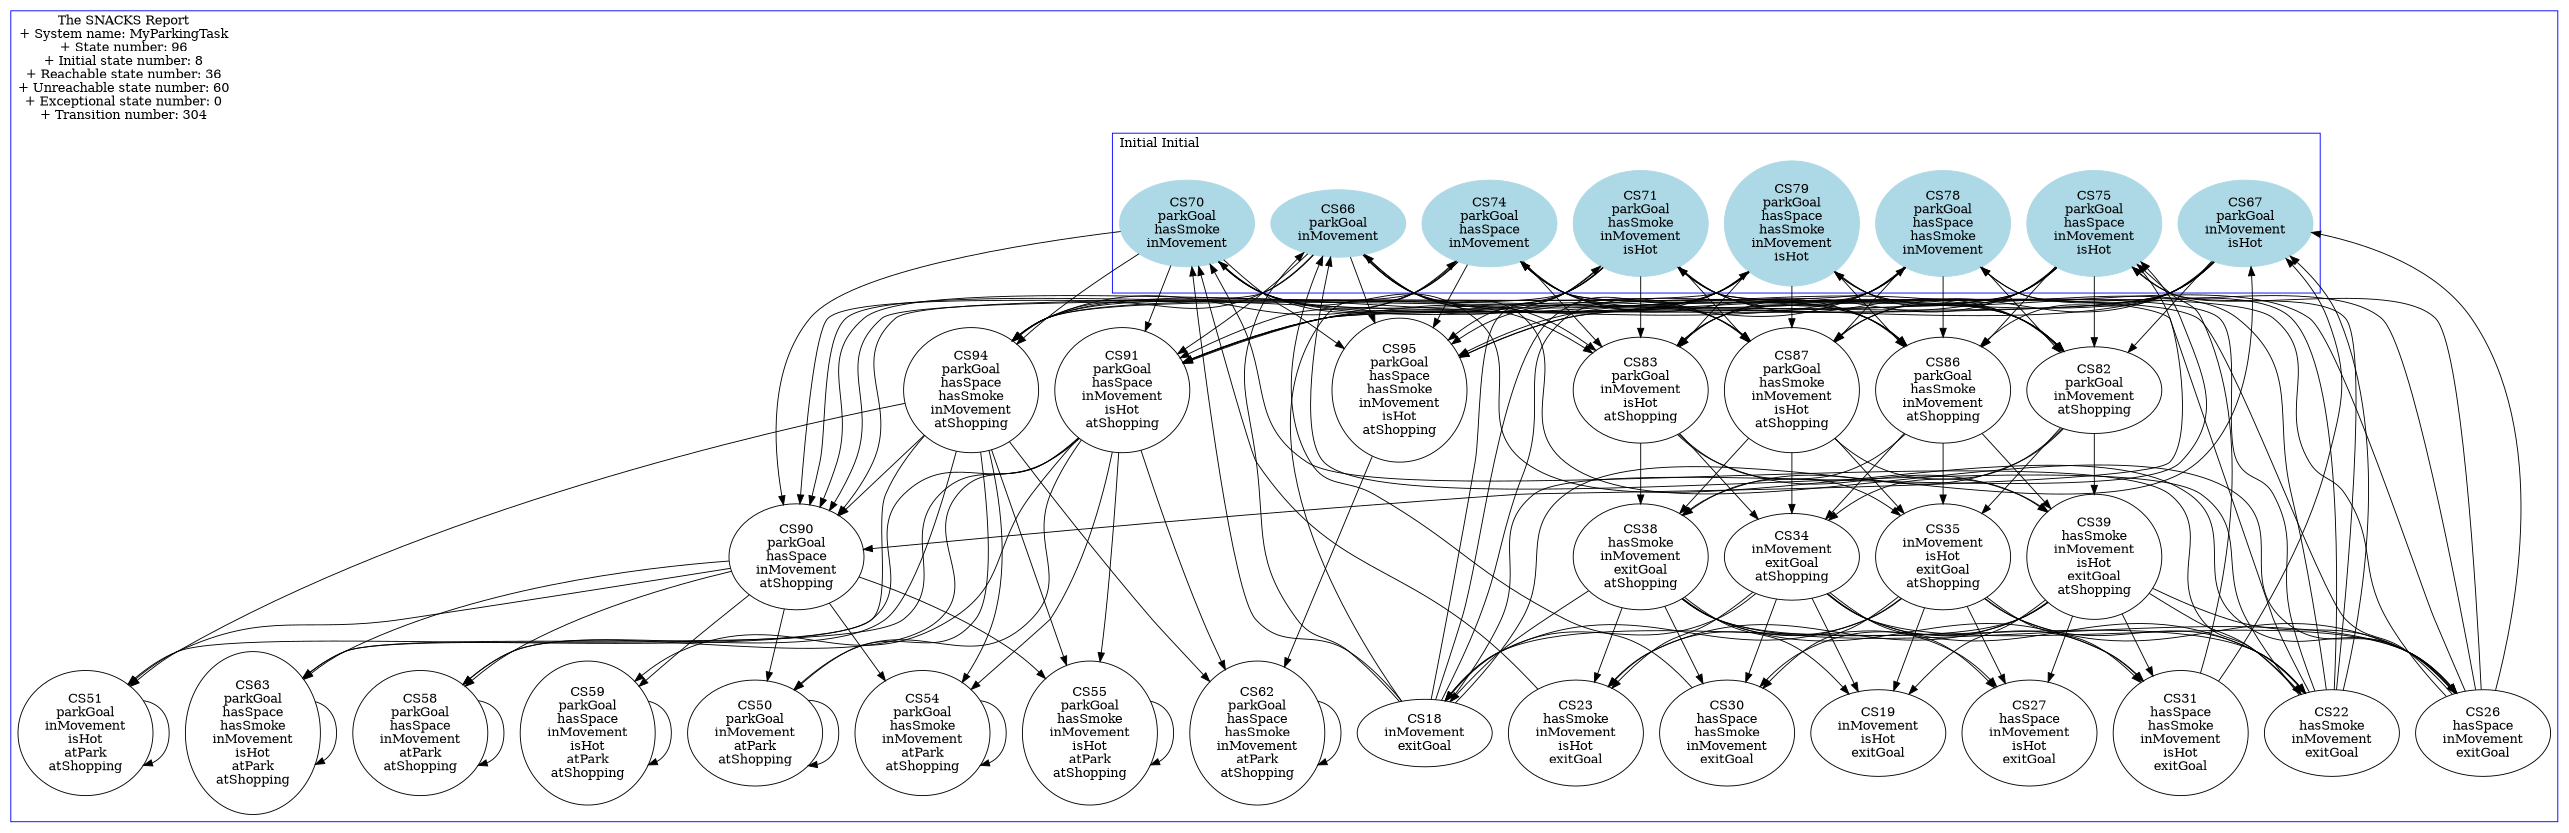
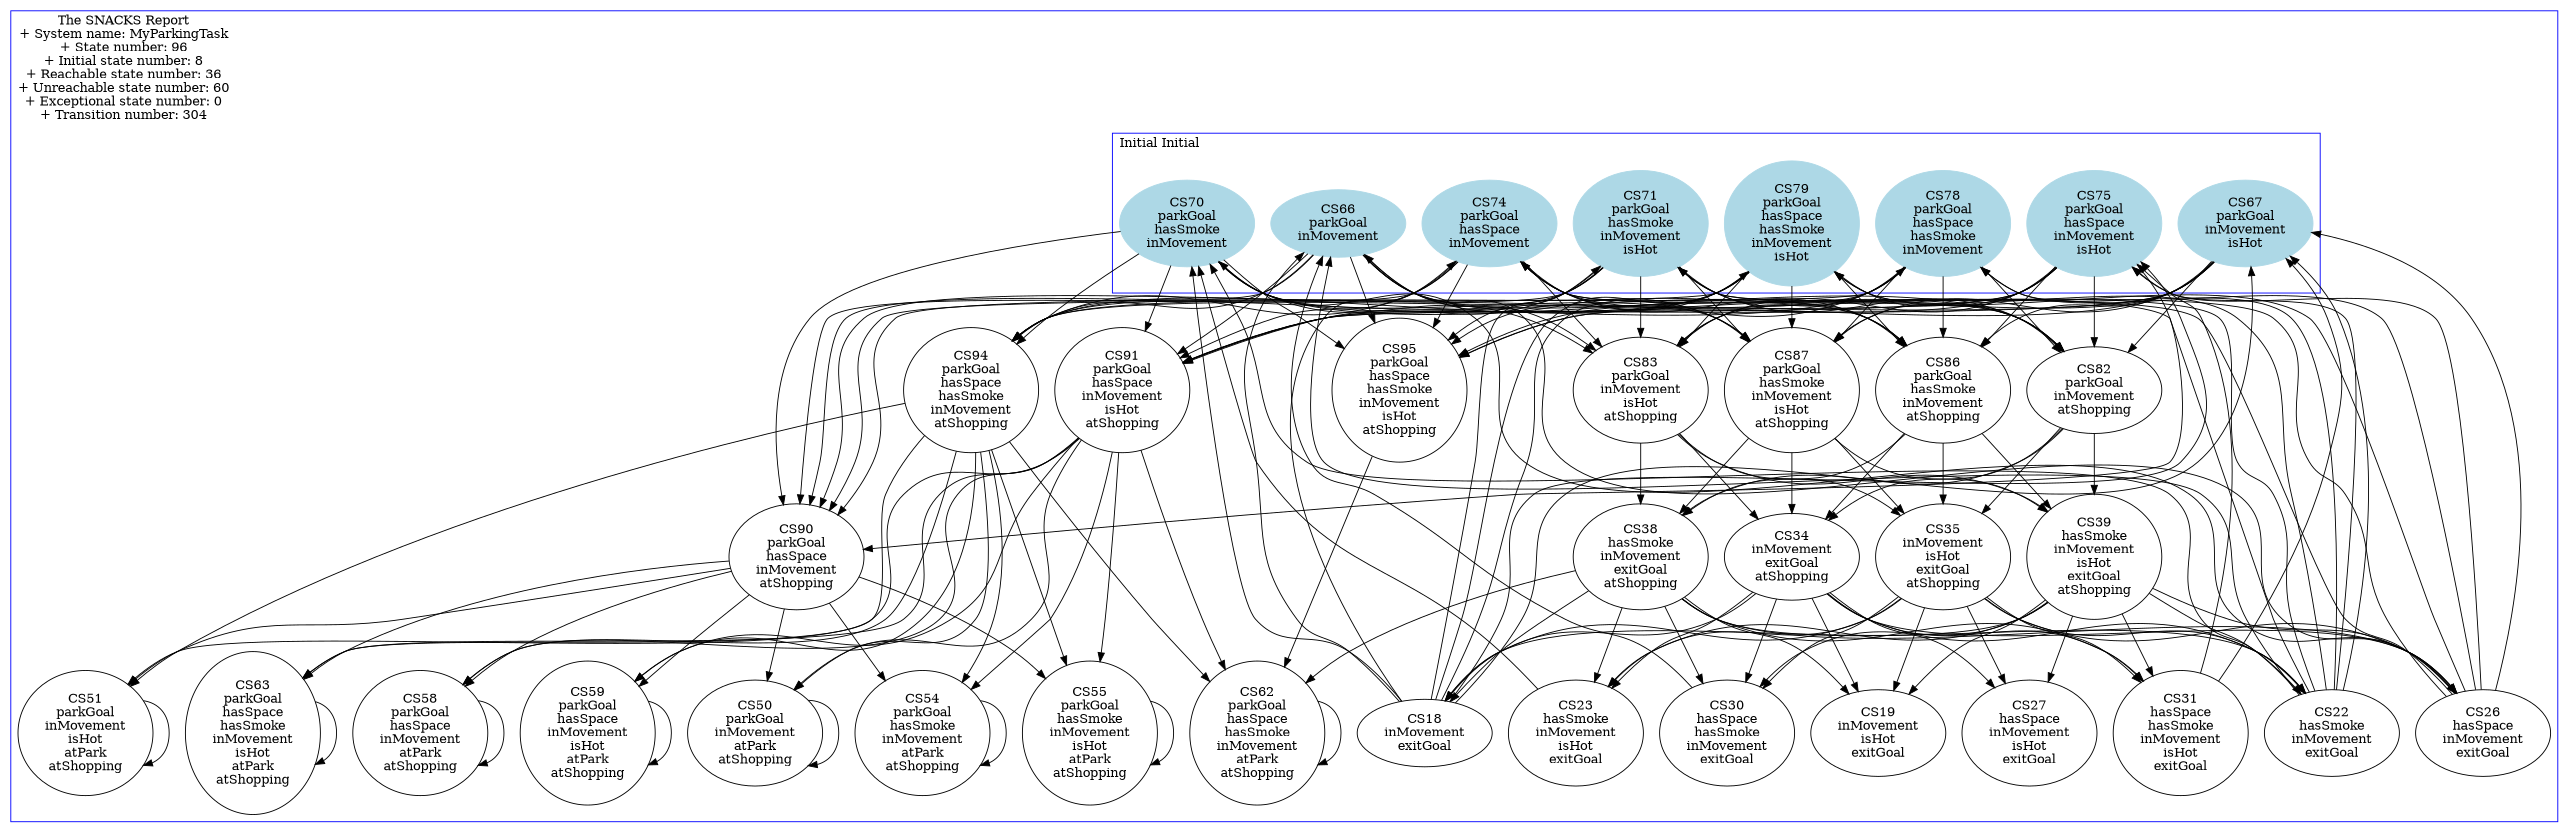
(885, 472) -> (903, 632)
(1839, 633) -> (1432, 613)
